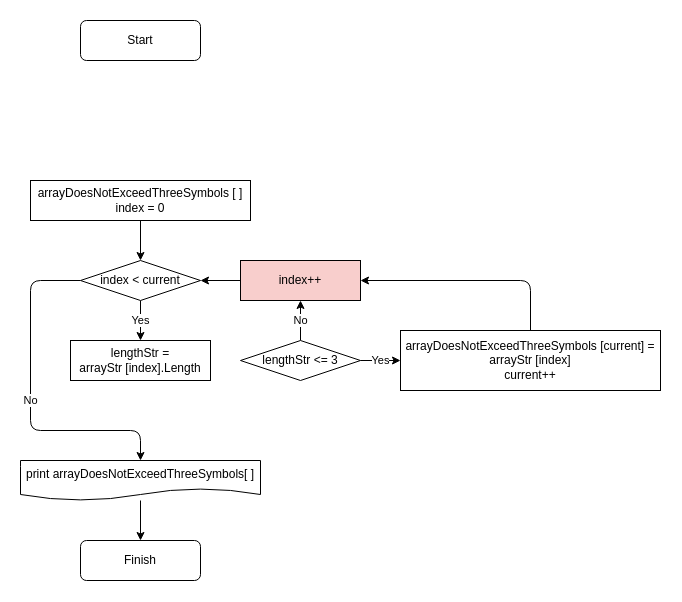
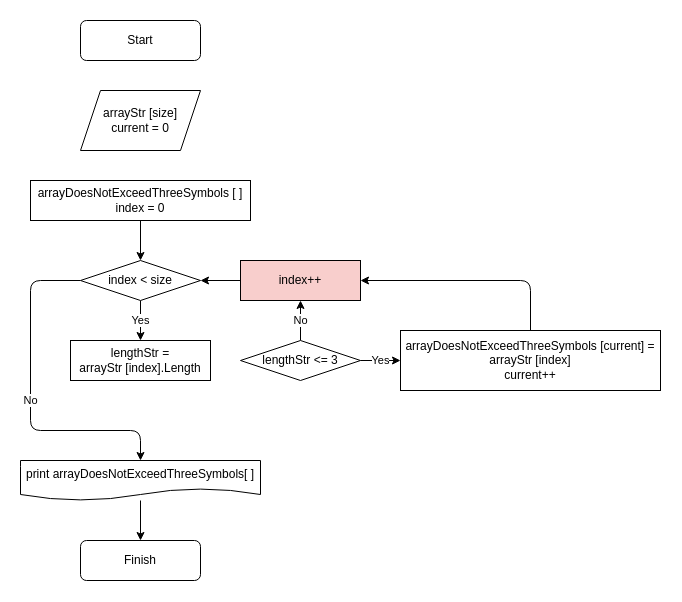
none -> (141, 121)
(141, 281) -> (141, 281)
